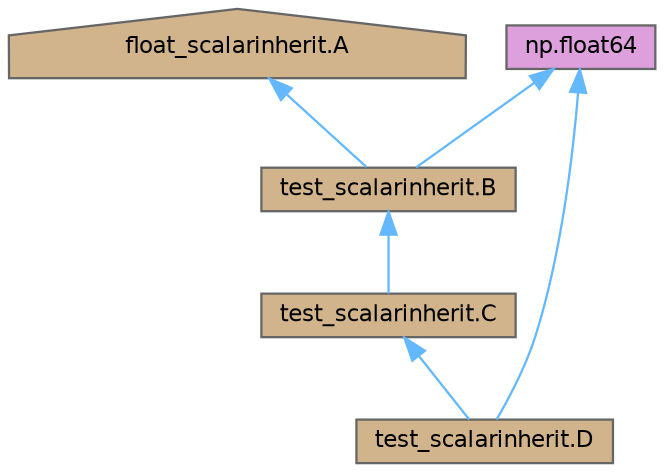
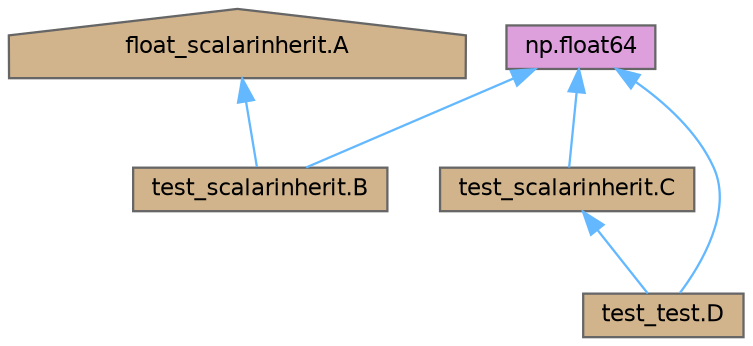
(389, 264) -> (573, 130)
(485, 441) -> (663, 315)
